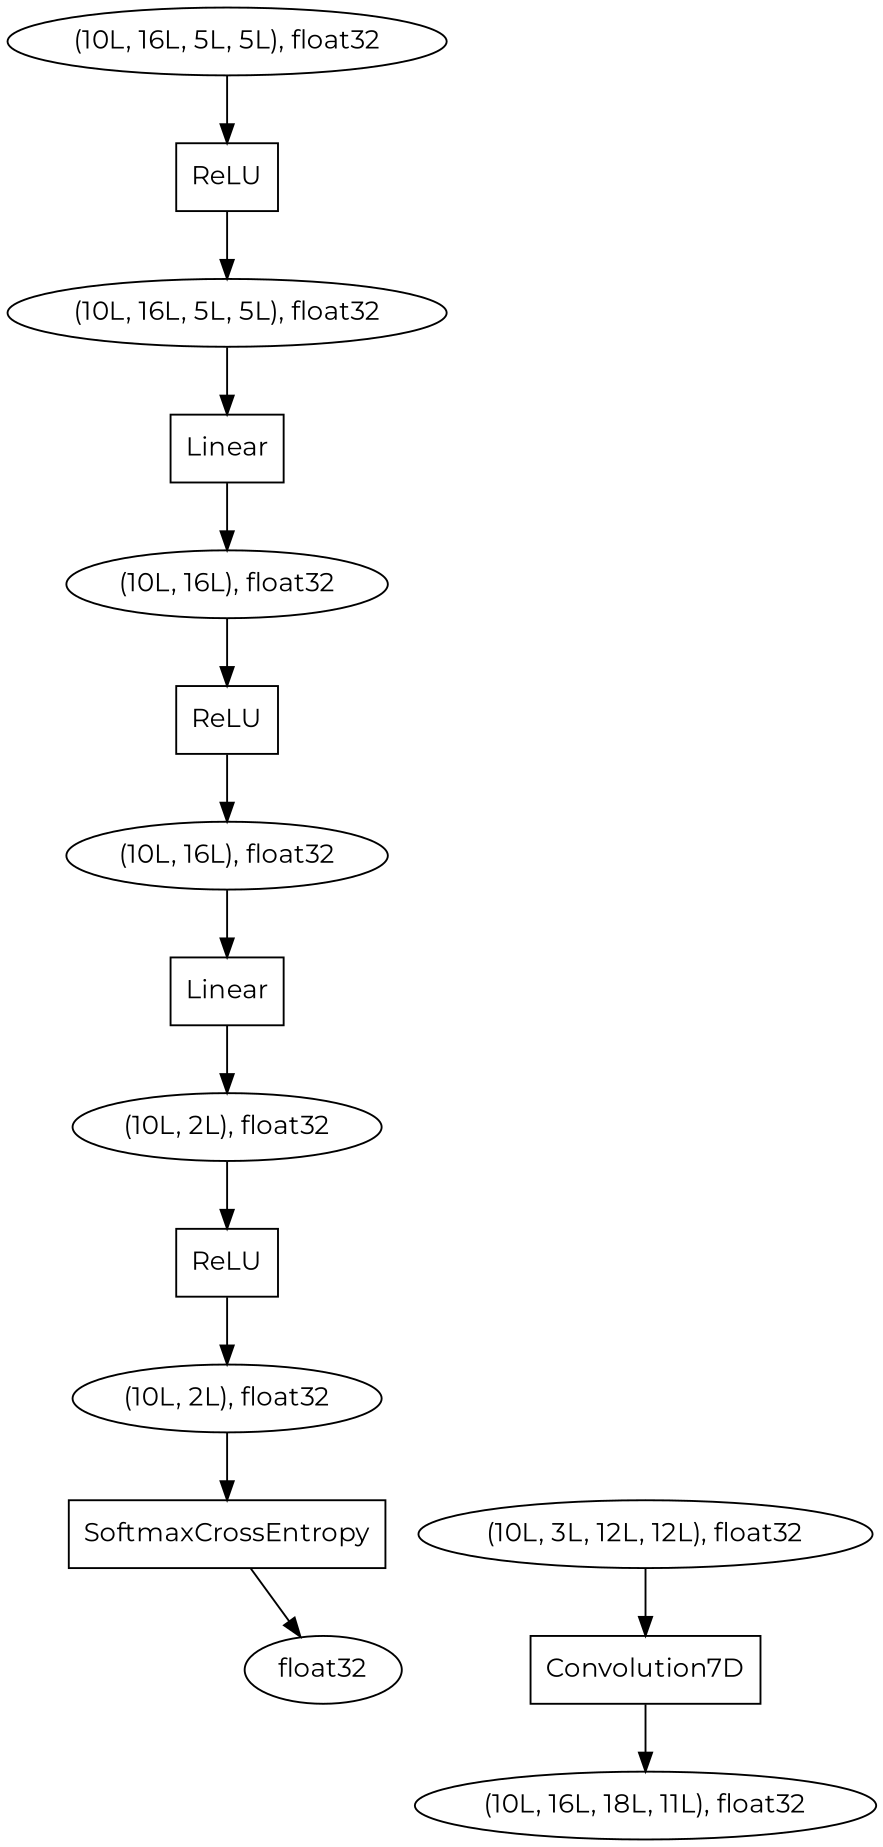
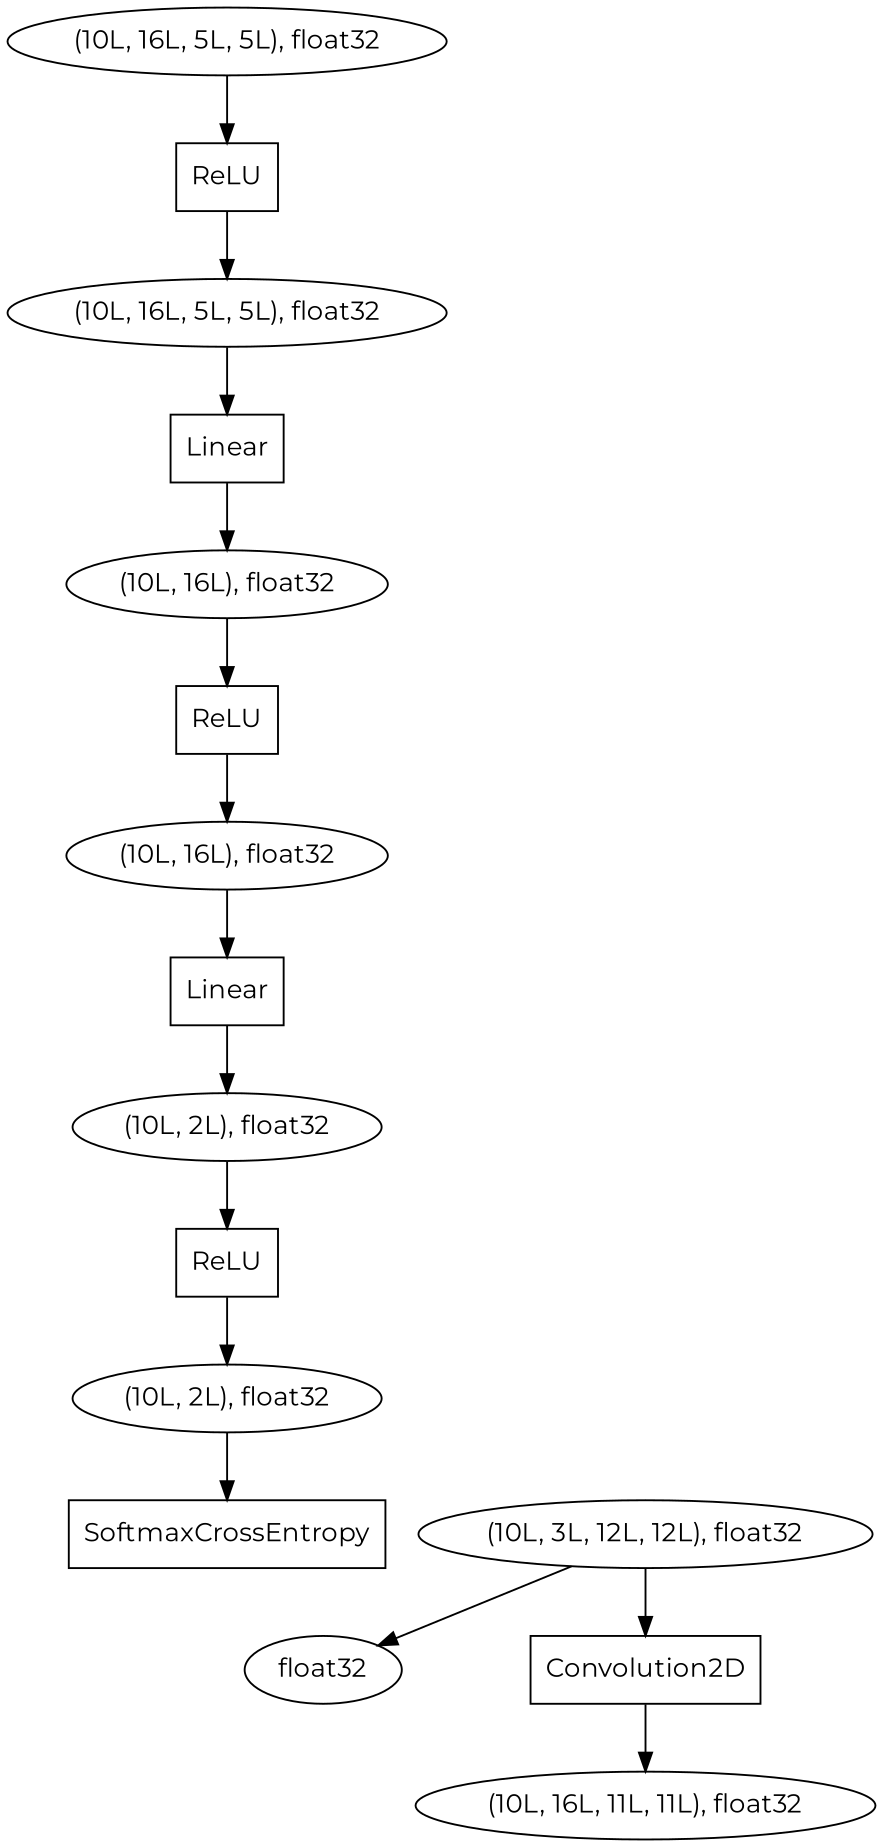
(270, 1595) -> (484, 1602)
(646, 1670) -> (646, 1670)
(646, 1806) -> (646, 1806)
